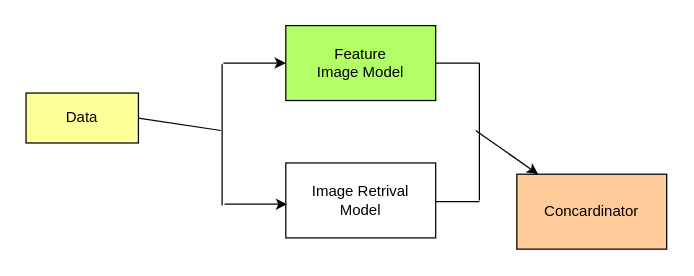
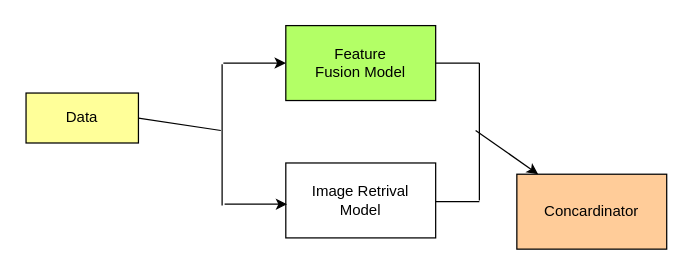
(361, 63) -> (361, 63)
